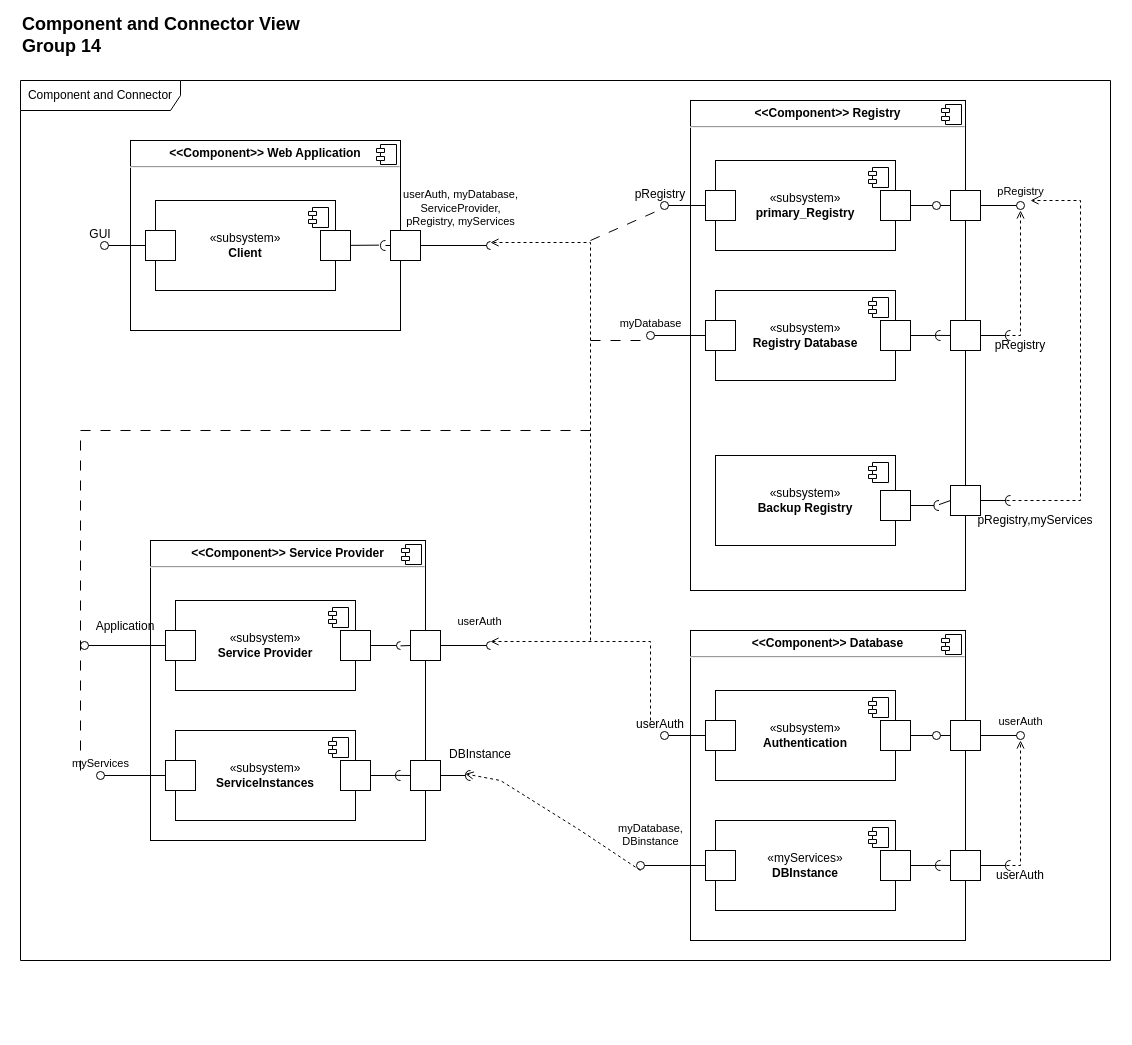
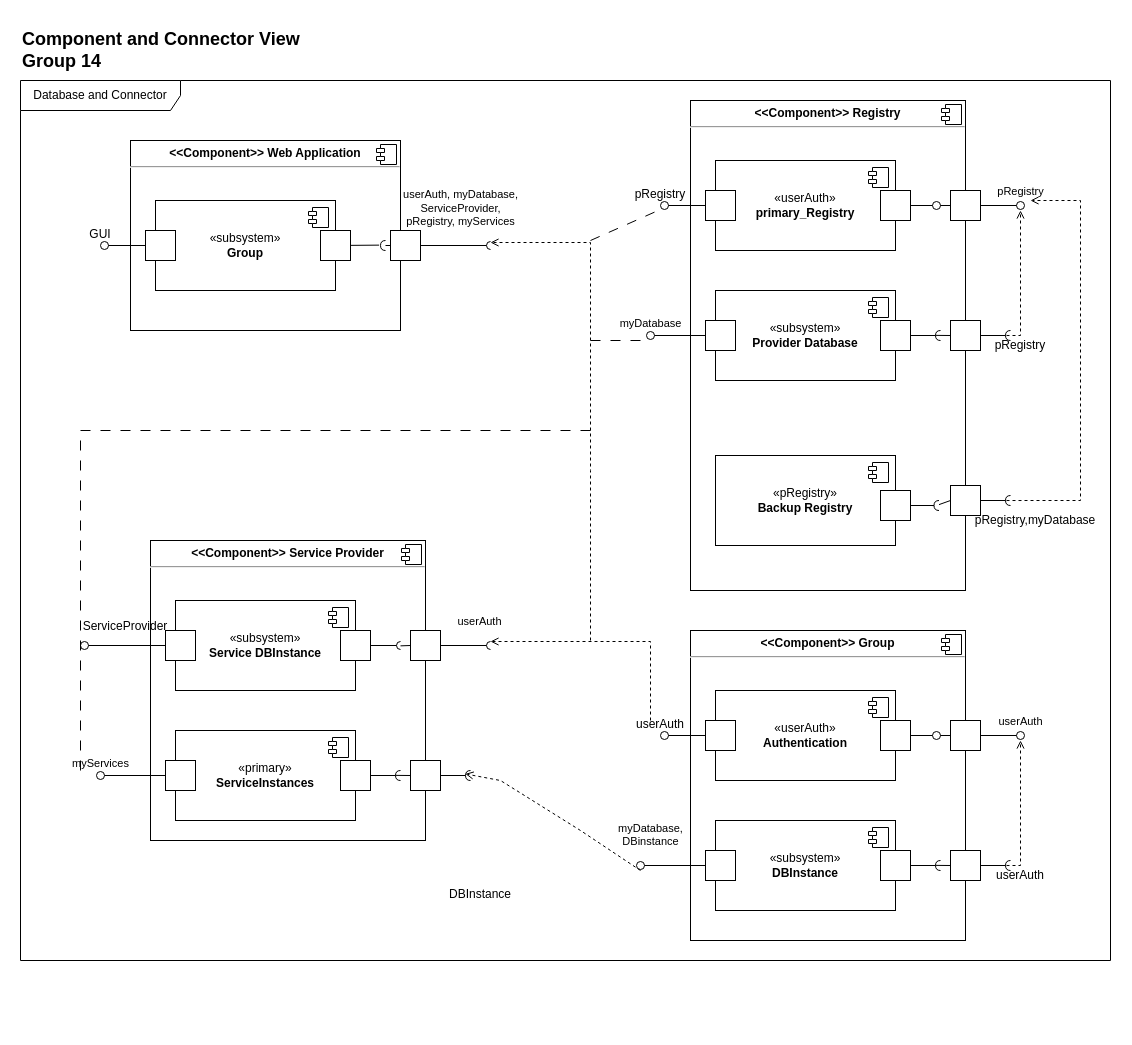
(171, 36) -> (171, 51)
(101, 96) -> (101, 96)
(806, 206) -> (806, 206)
(246, 246) -> (246, 246)
(806, 336) -> (806, 336)
(806, 501) -> (806, 501)
(1036, 521) -> (1036, 521)
(126, 627) -> (126, 627)
(763, 631) -> (753, 631)
(266, 646) -> (266, 646)
(806, 736) -> (806, 736)
(481, 755) -> (481, 895)
(266, 776) -> (266, 776)
(806, 866) -> (806, 866)
